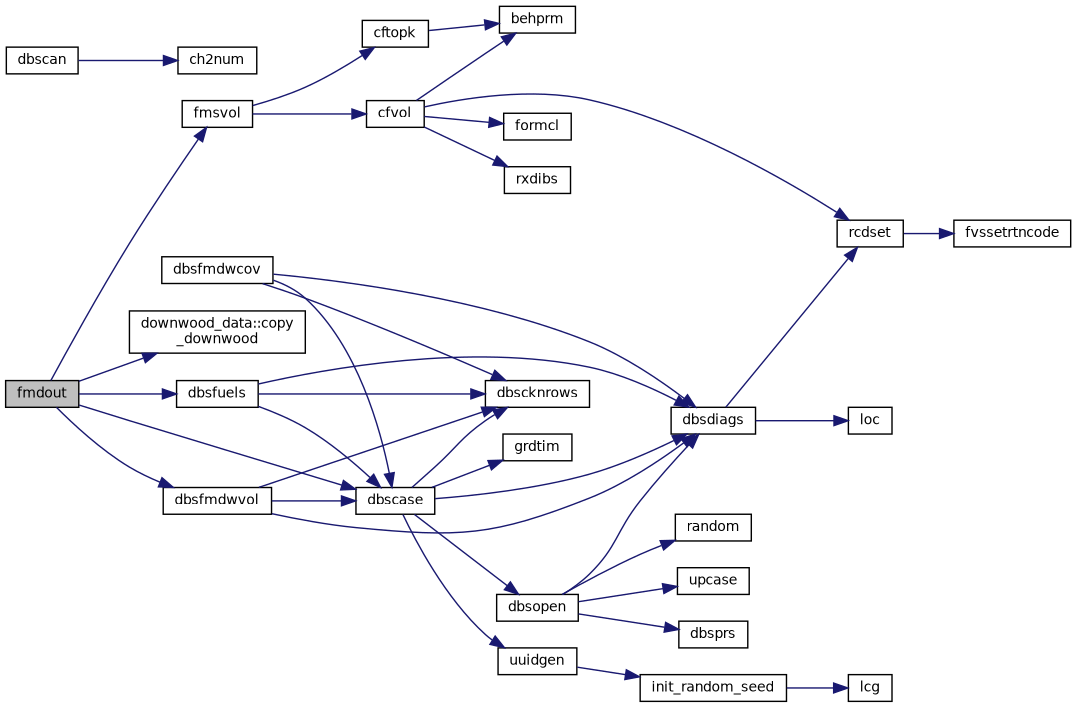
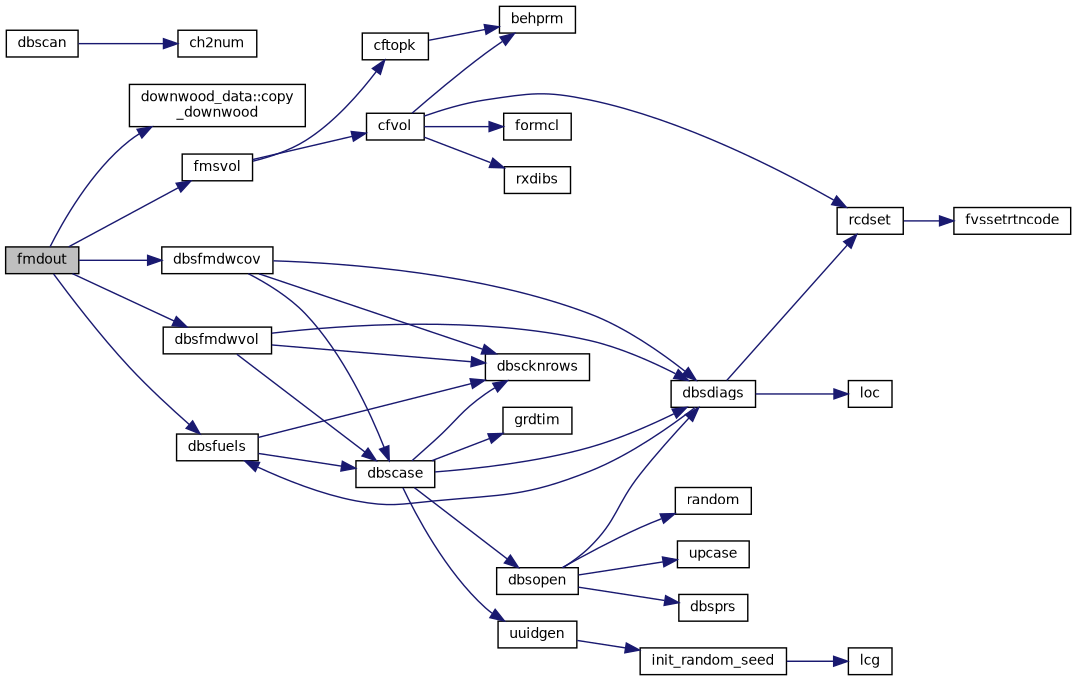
(480, 357) -> (484, 497)
(210, 445) -> (113, 260)
